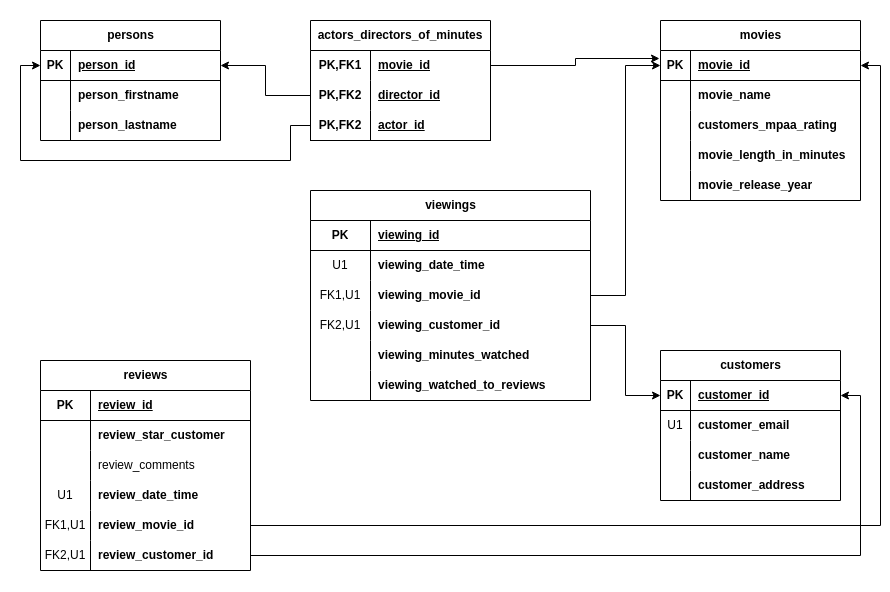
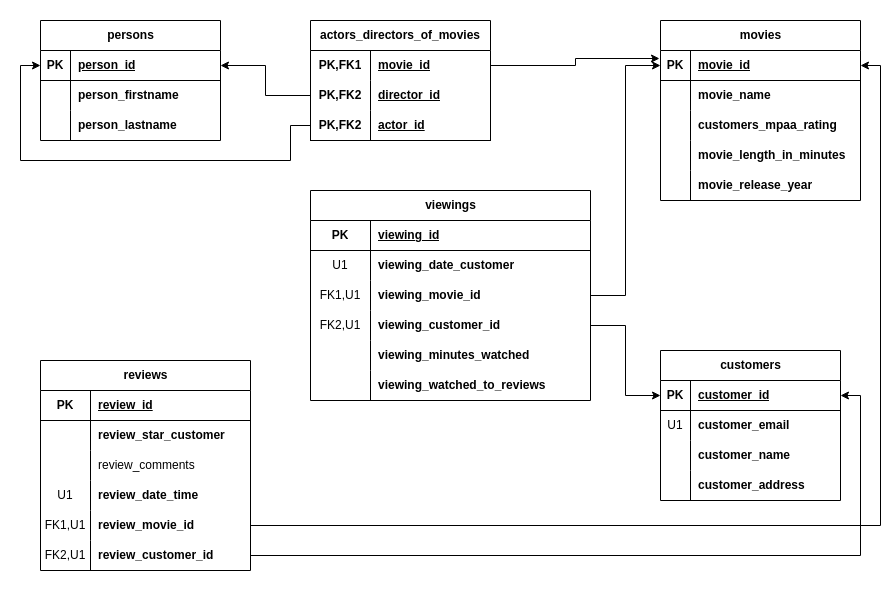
(401, 36) -> (401, 36)
(431, 266) -> (446, 266)
